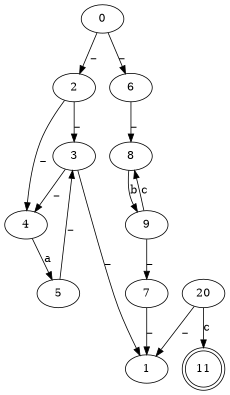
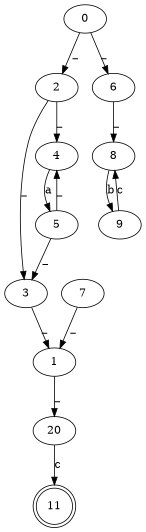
(52, 187) -> (57, 195)
(147, 255) -> none
(178, 328) -> (54, 392)
